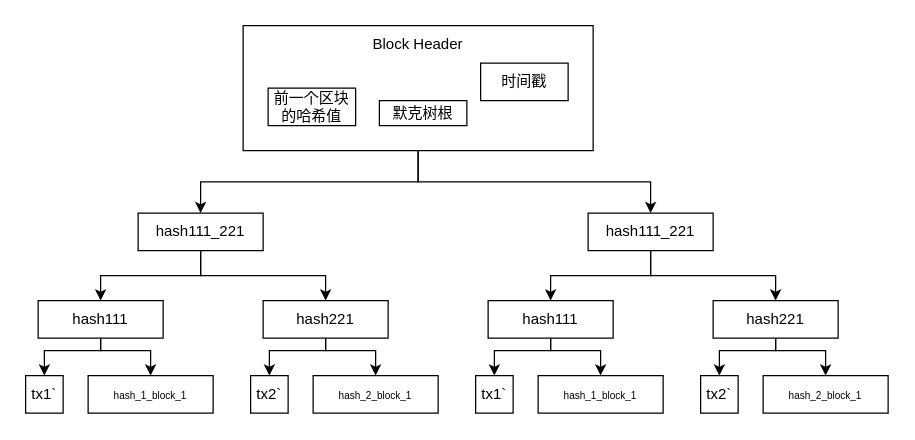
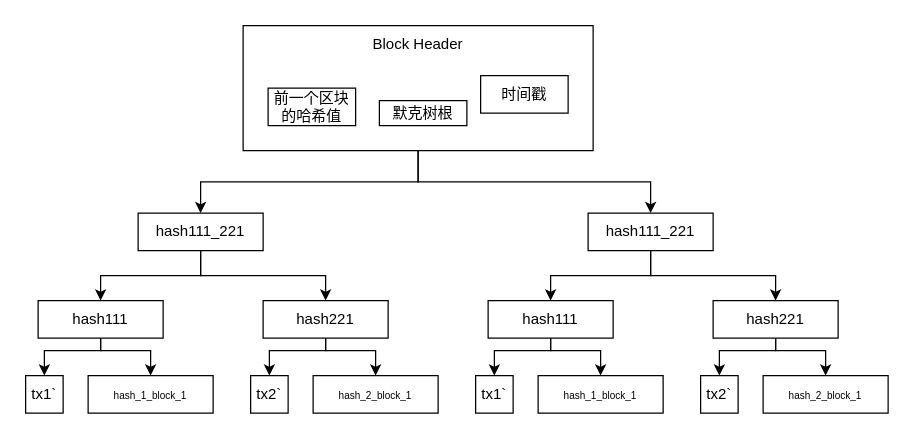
(524, 82) -> (524, 94)
